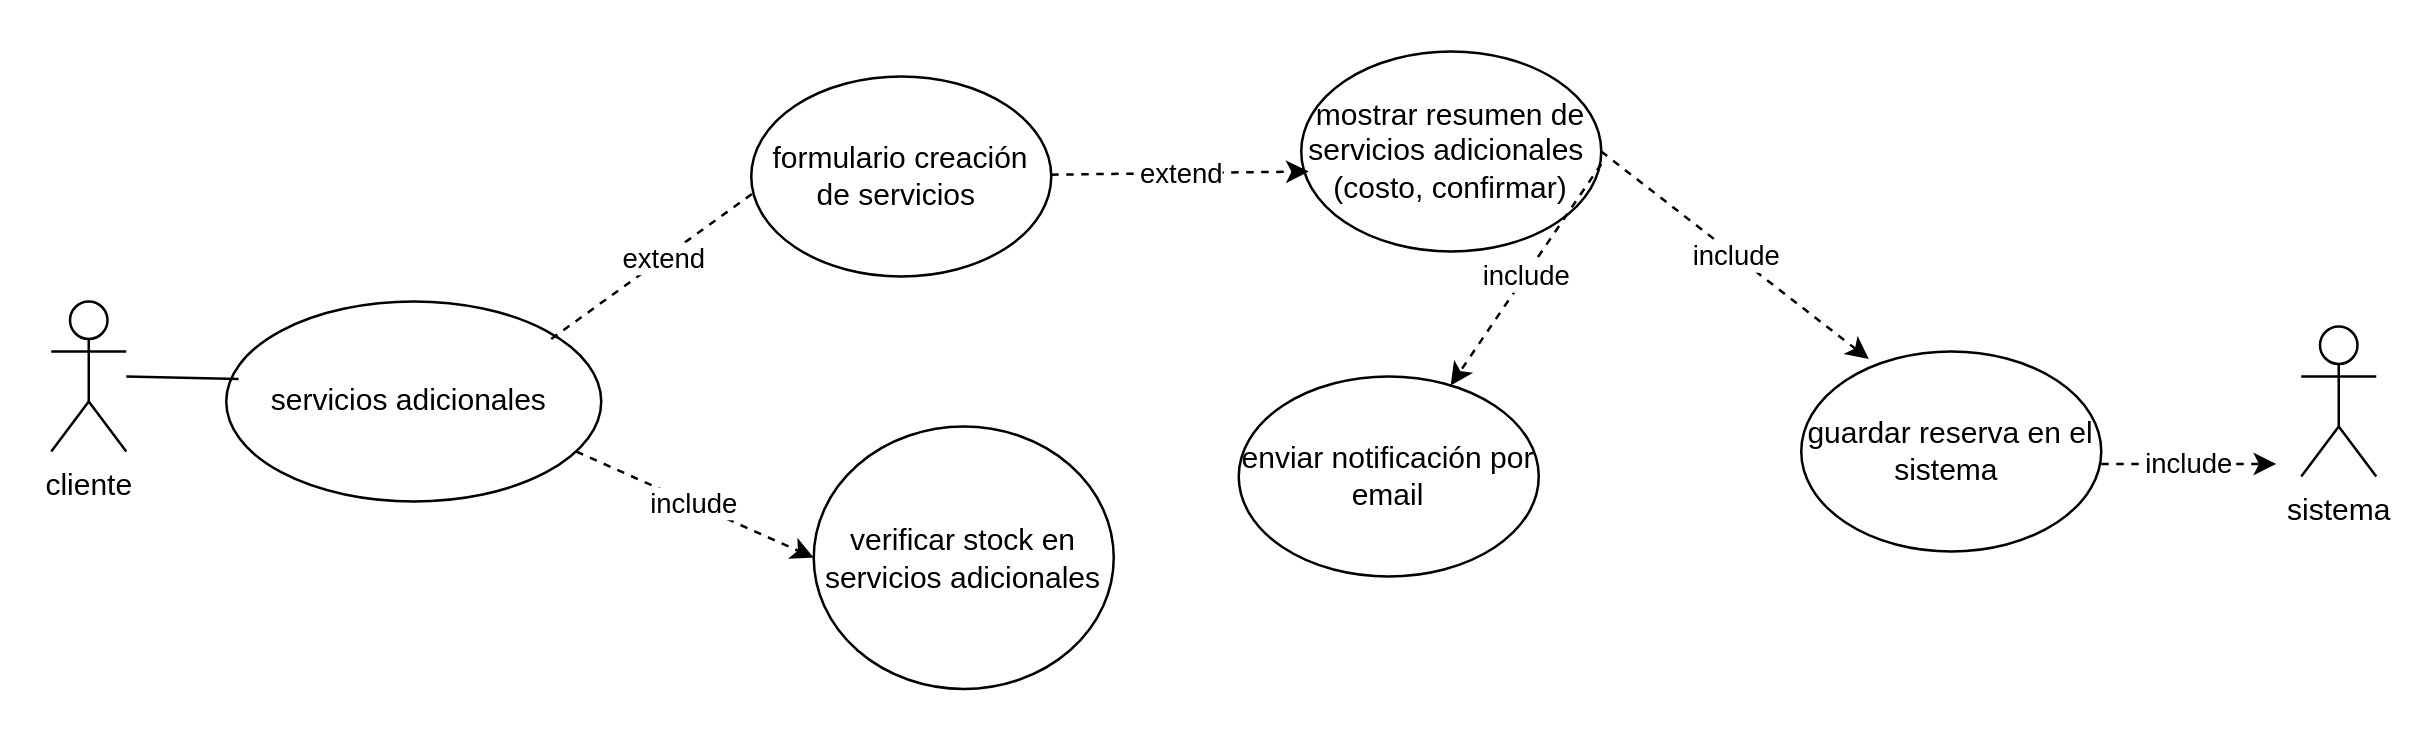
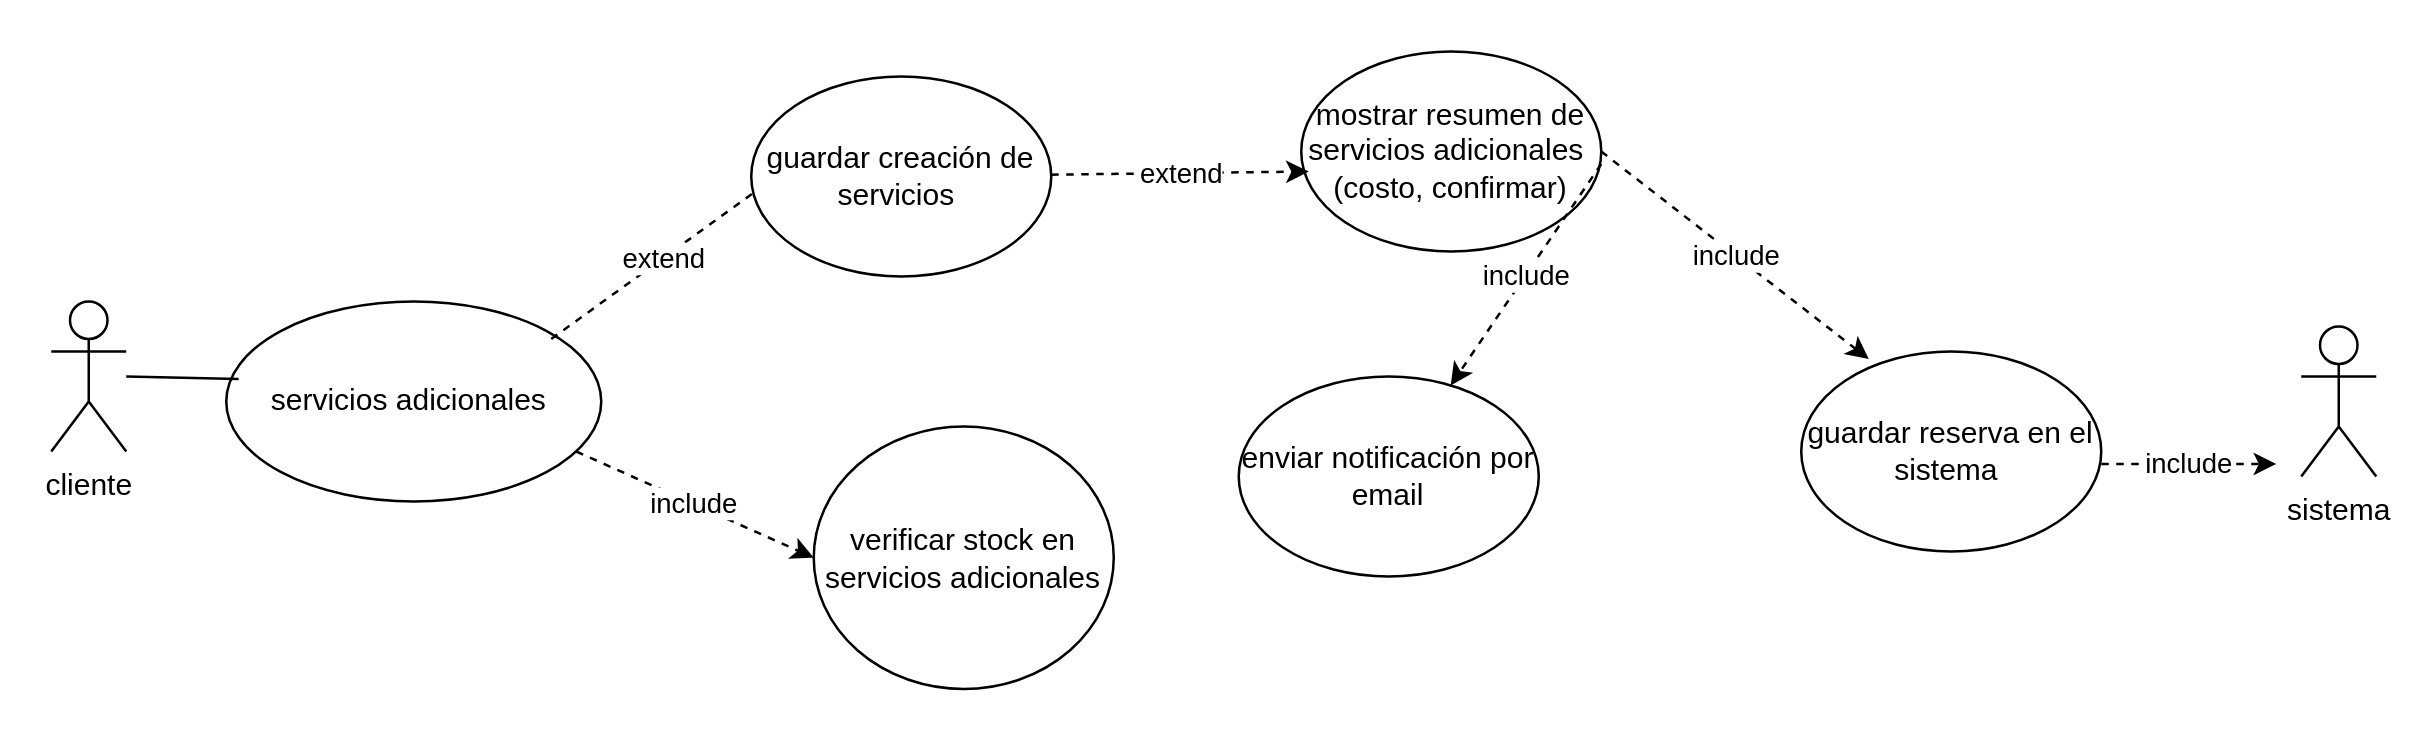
(901, 176) -> (901, 176)
